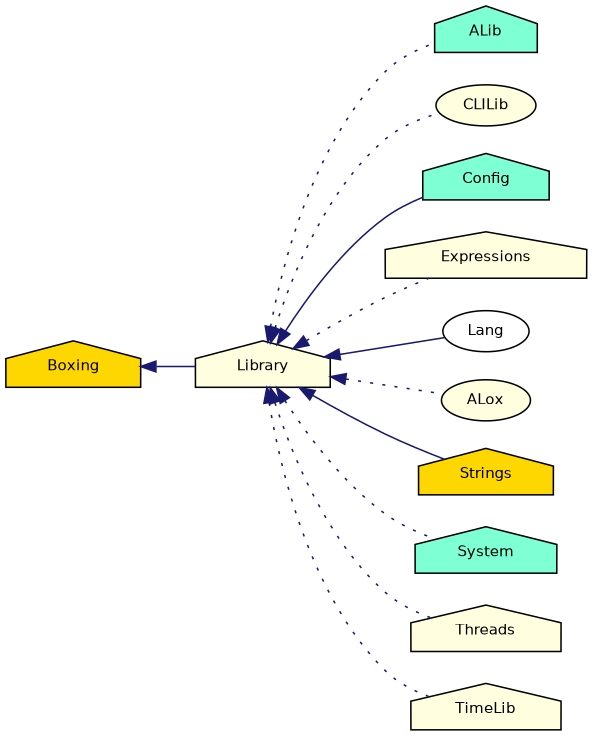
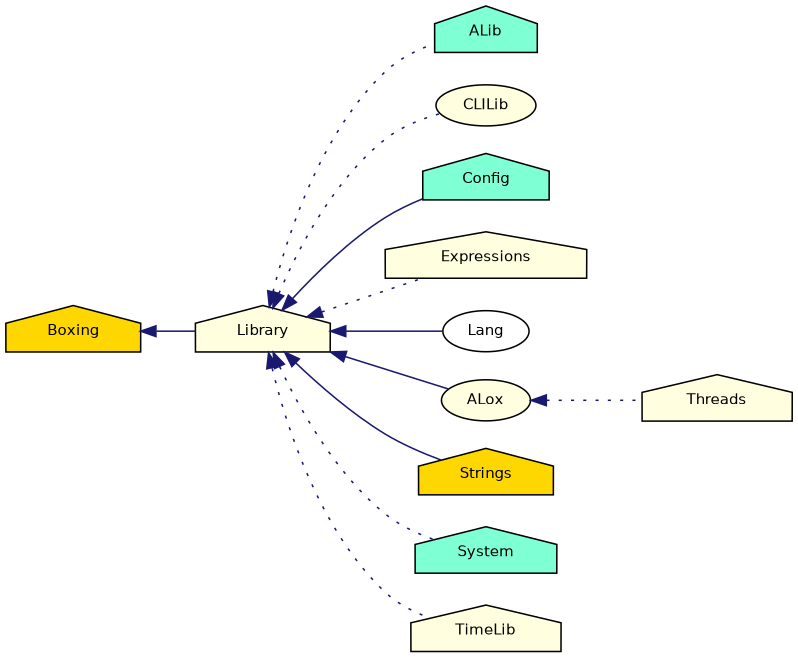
(395, 387) -> (397, 373)
(332, 527) -> (594, 400)
